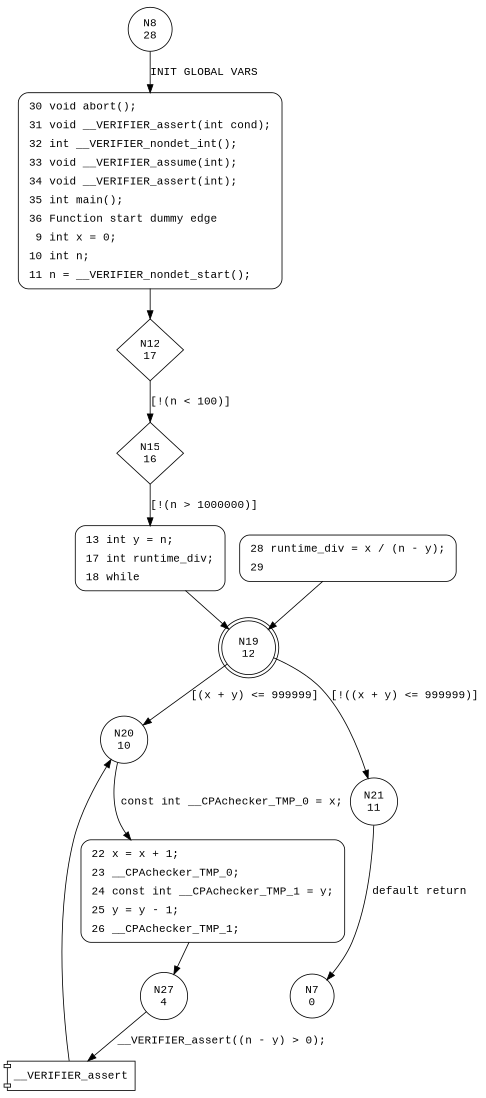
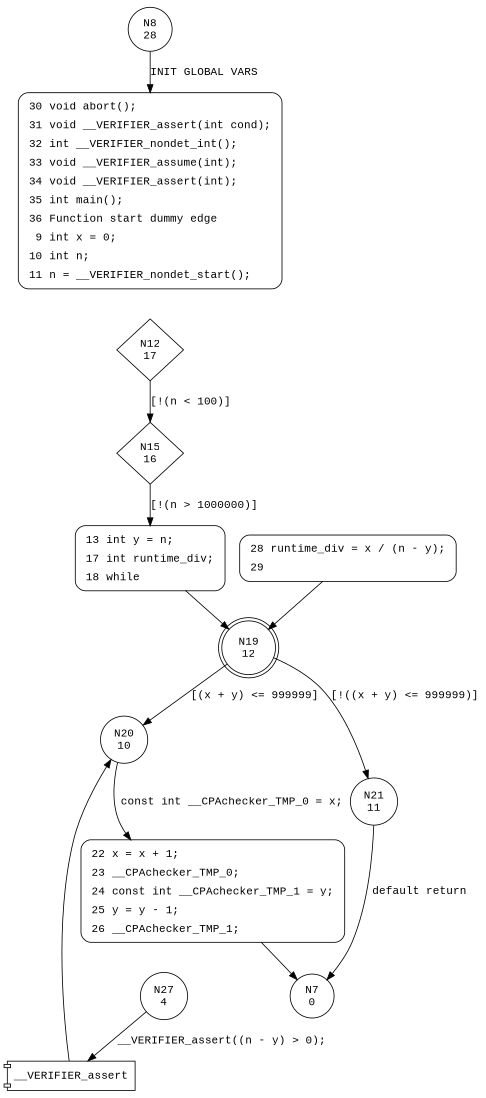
(150, 300) -> none
(183, 954) -> (276, 958)
